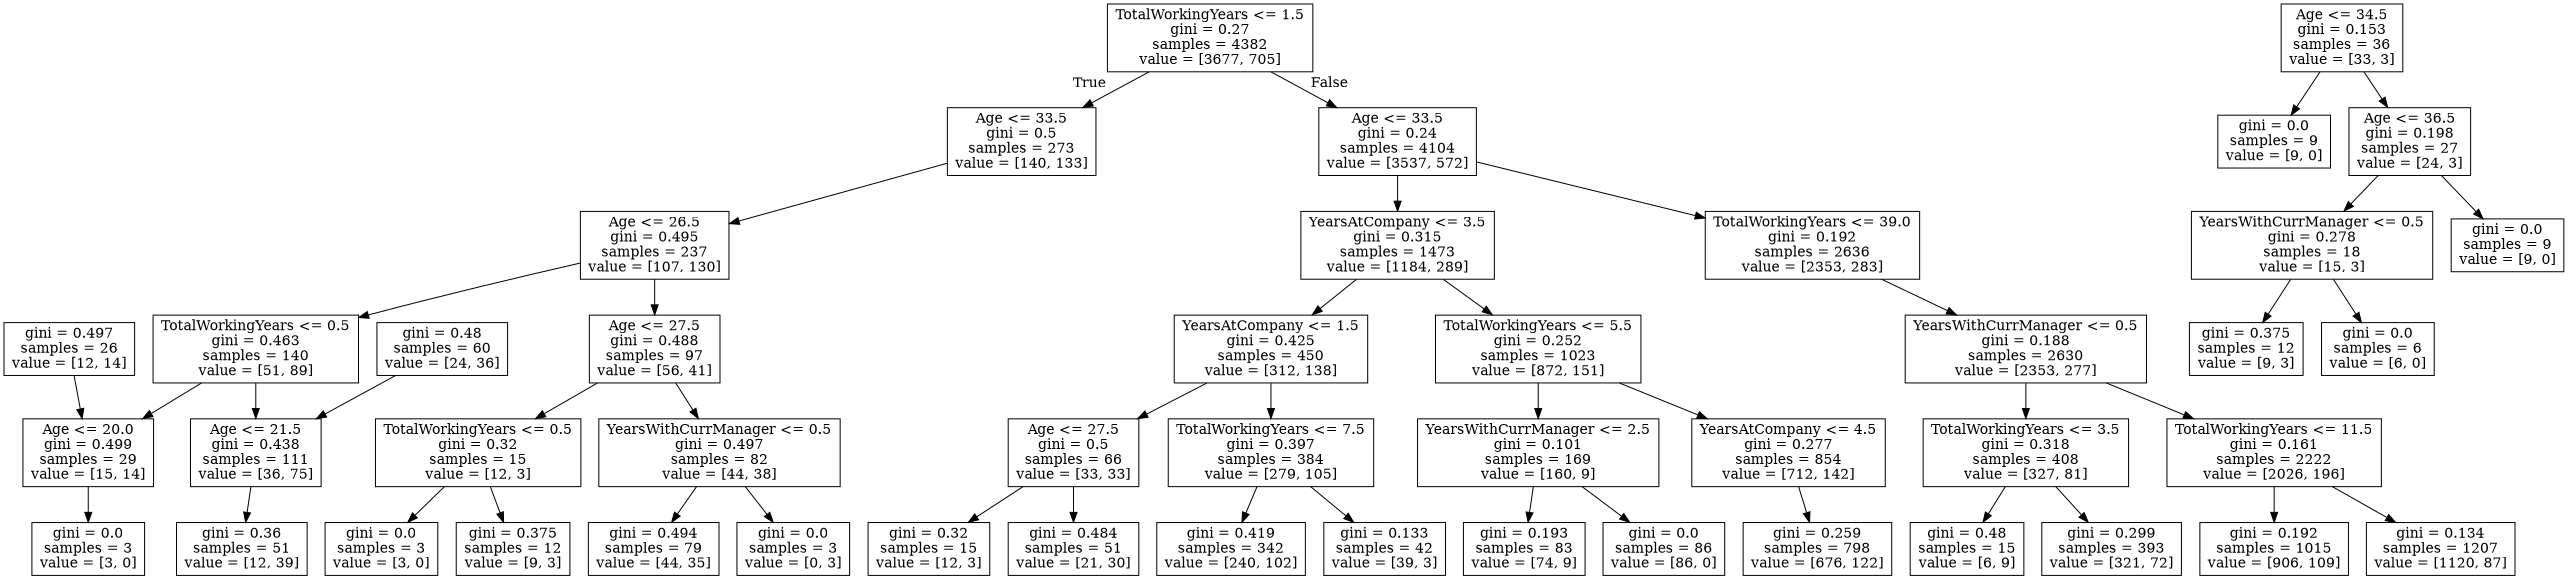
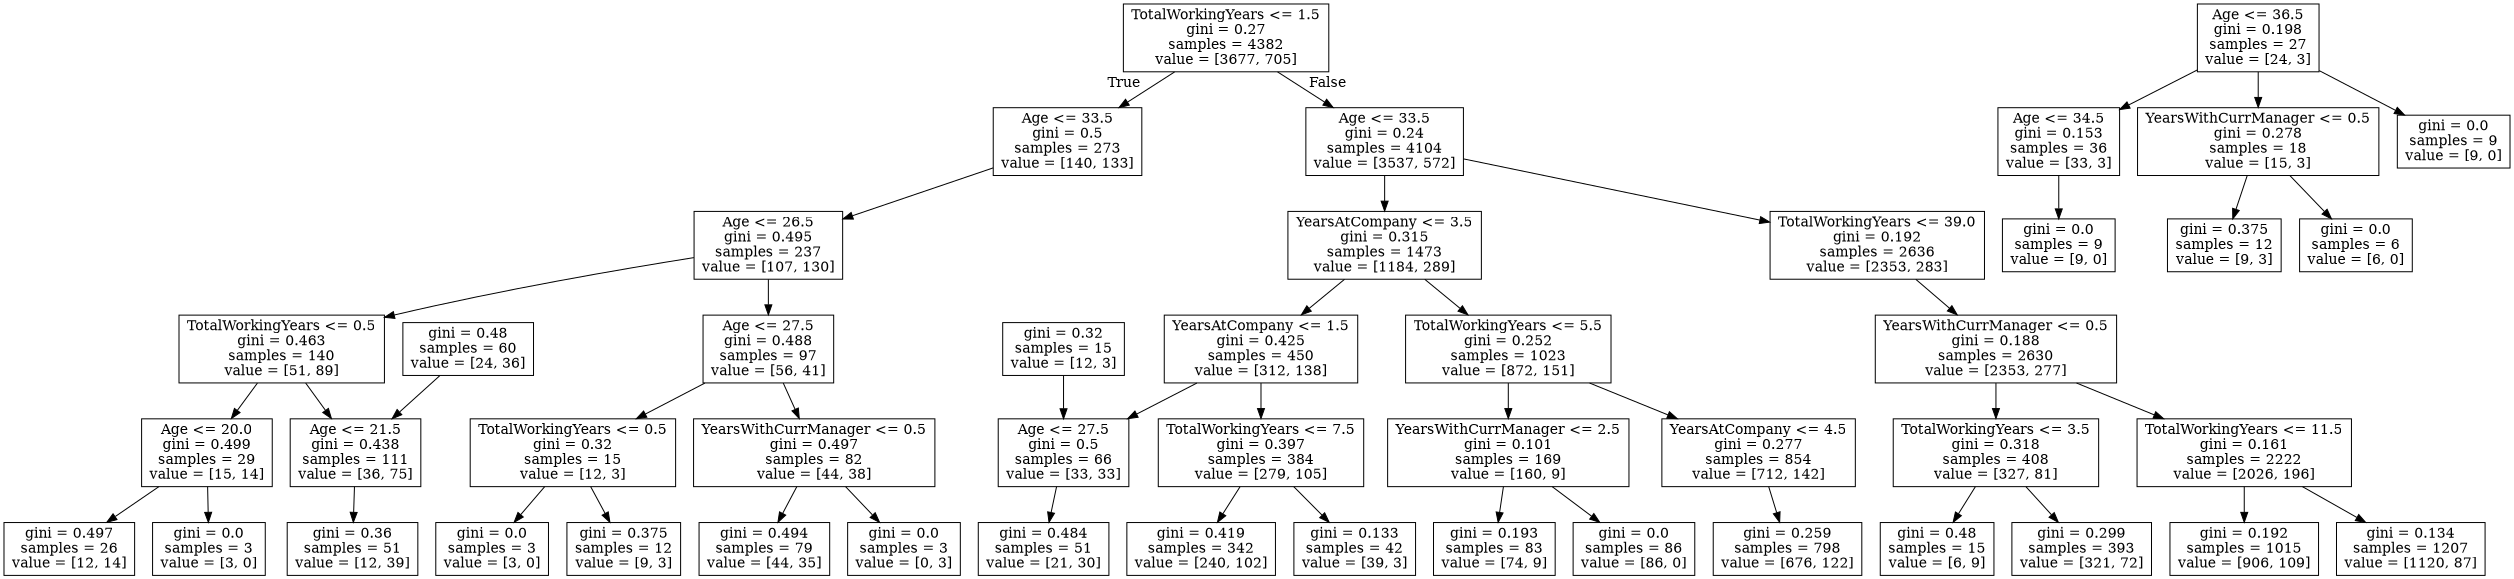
(2373, 85) -> (2163, 87)
(77, 392) -> (137, 502)
(1000, 502) -> (1064, 392)
